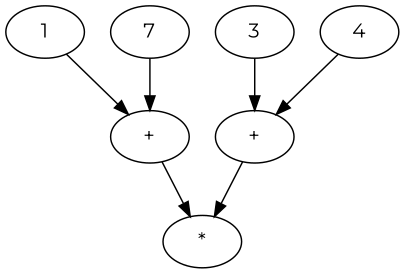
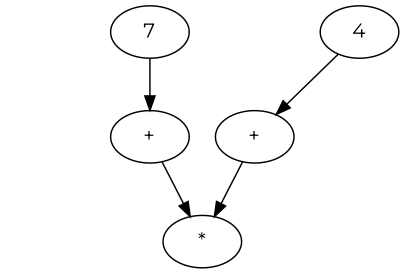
(45, 32) -> none
(255, 32) -> none
